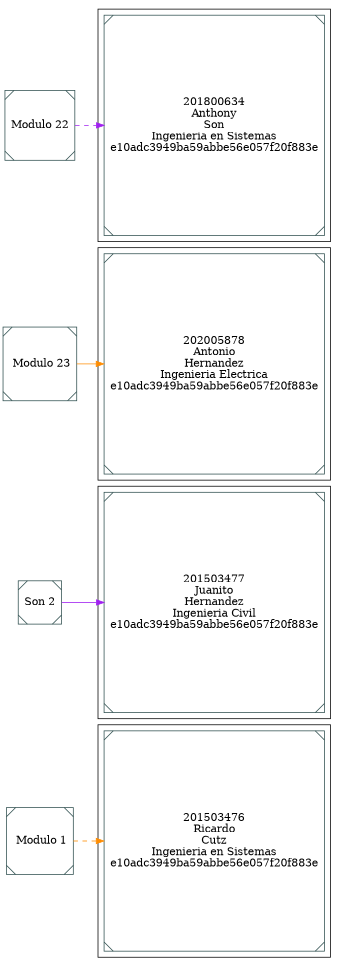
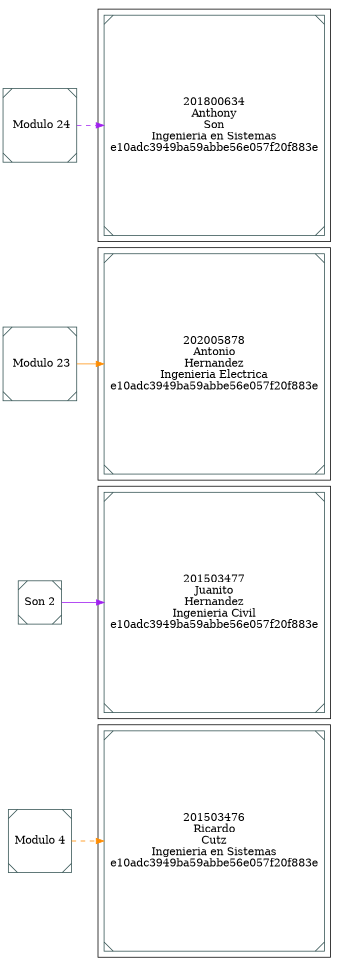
(40, 125) -> (40, 125)
(40, 841) -> (40, 841)
